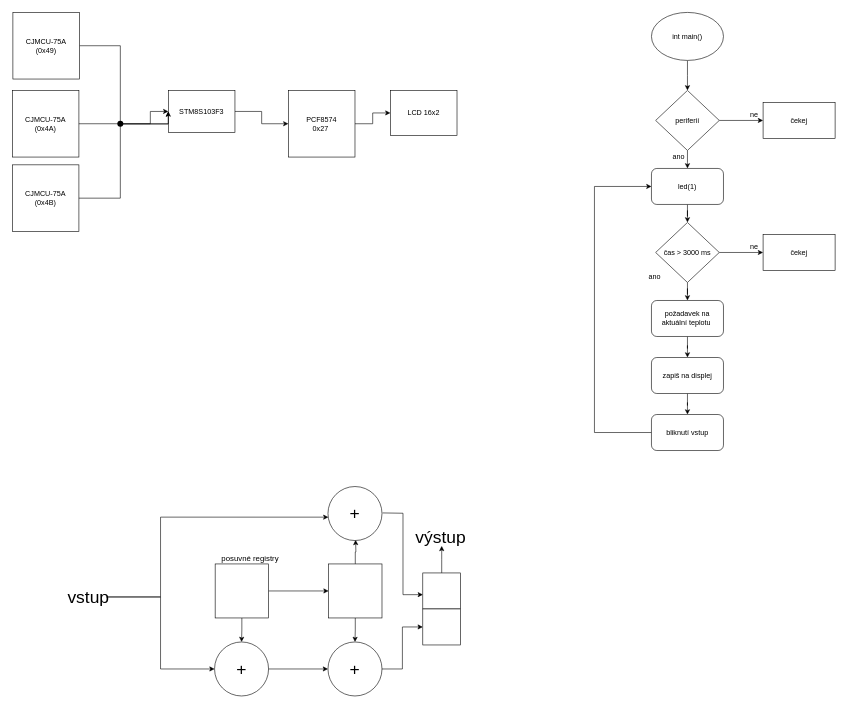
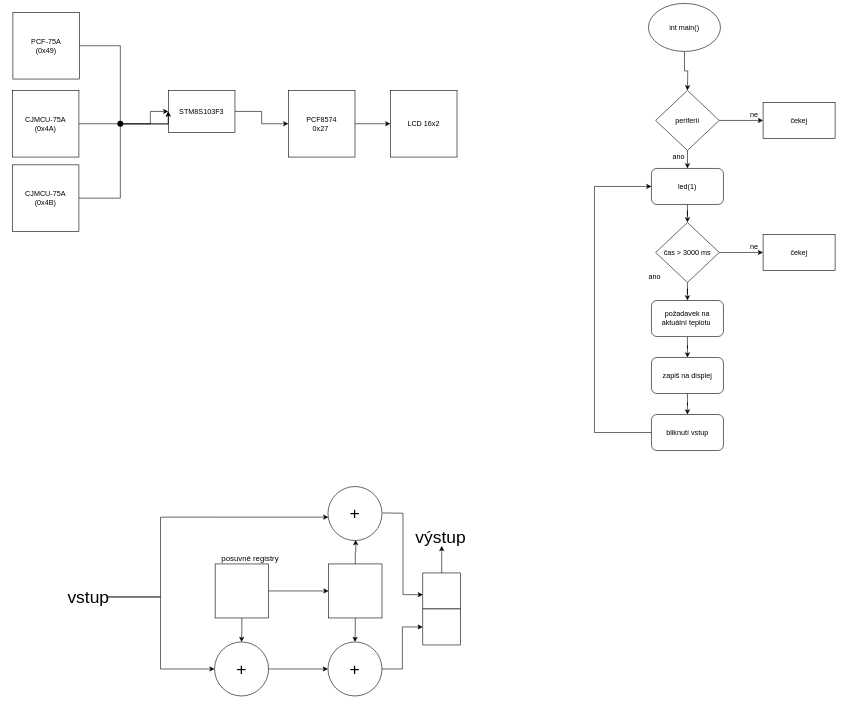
(687, 36) -> (684, 27)
(46, 46) -> (46, 46)
(424, 113) -> (424, 124)
